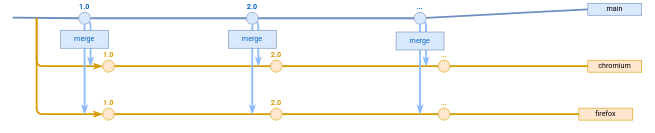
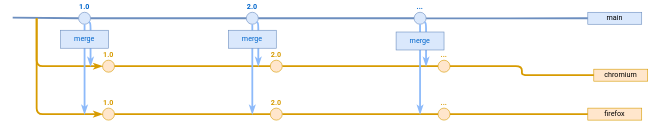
(615, 9) -> (615, 18)
(615, 66) -> (621, 75)
(606, 114) -> (615, 114)
